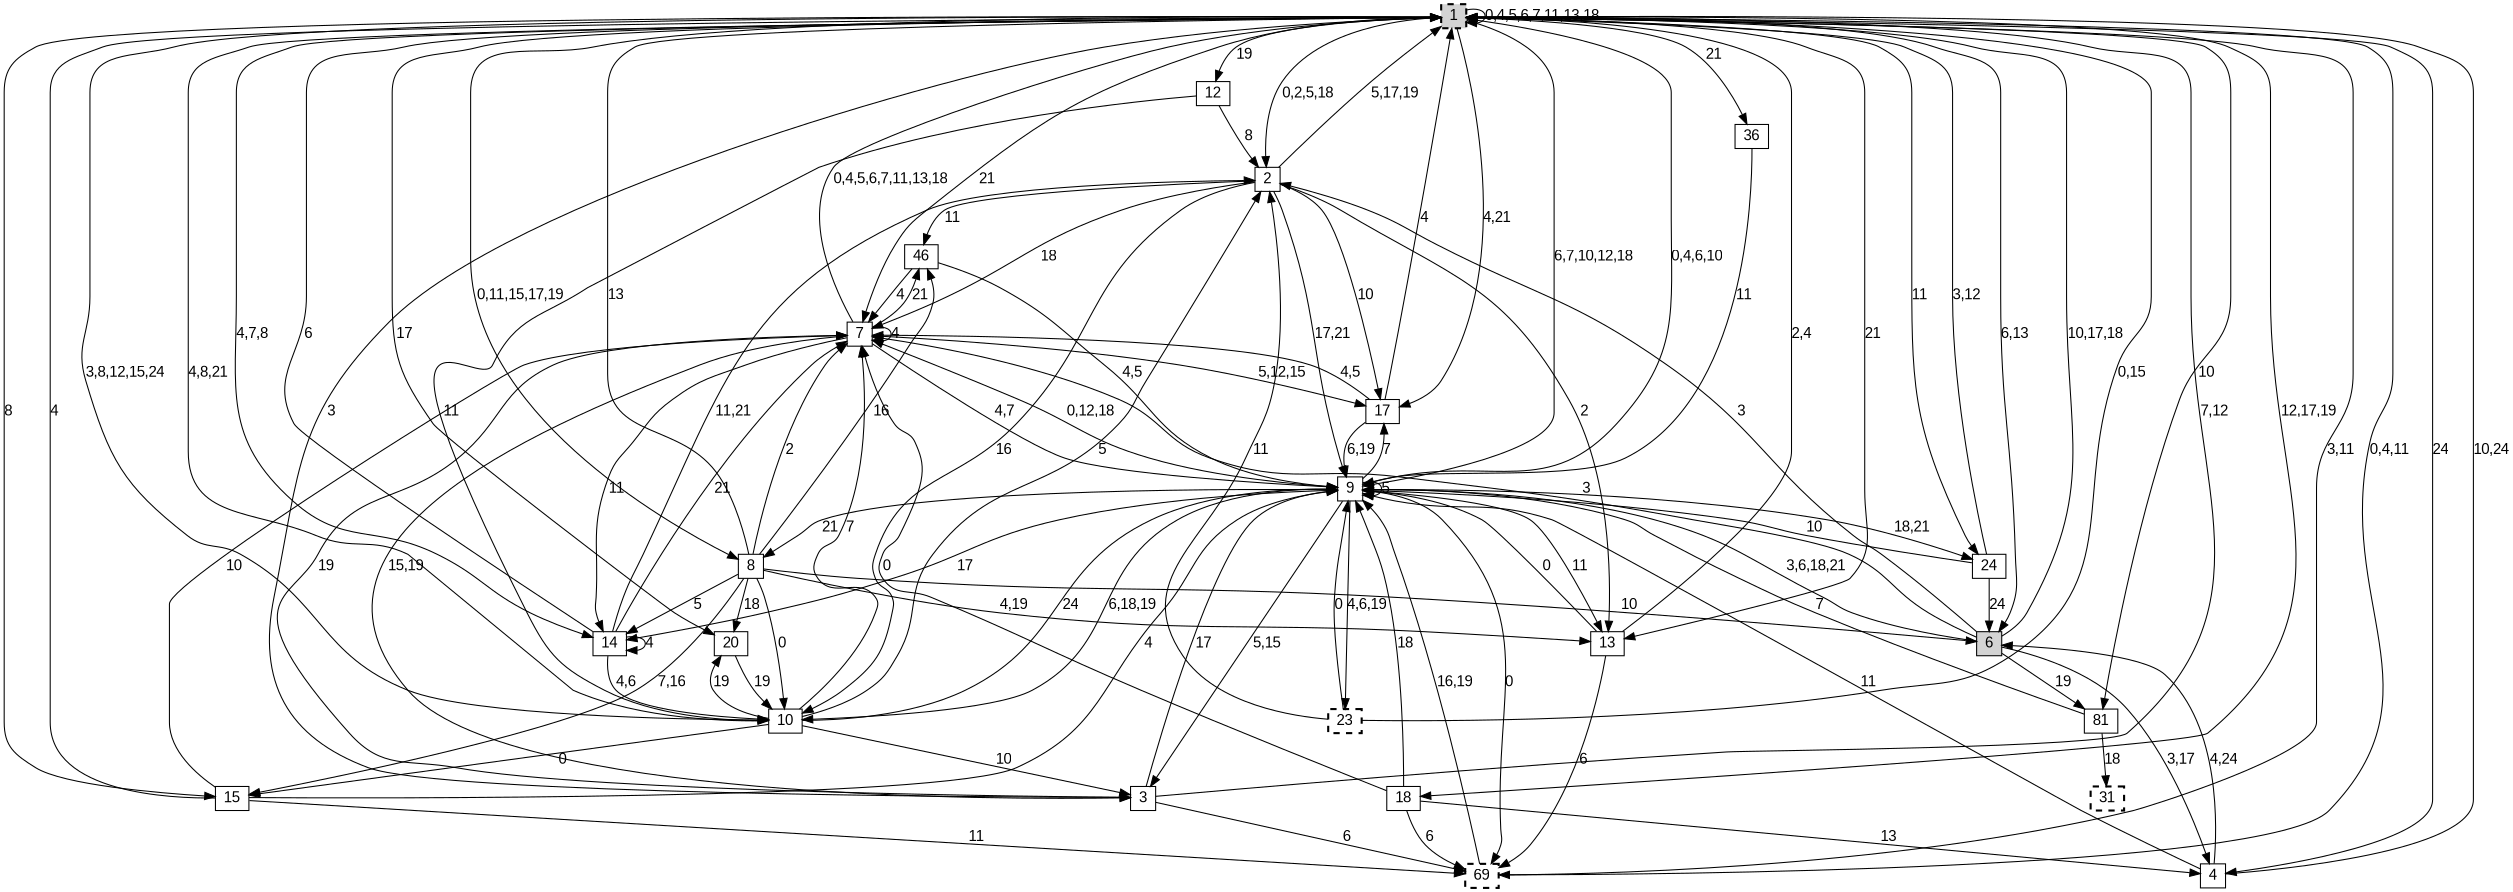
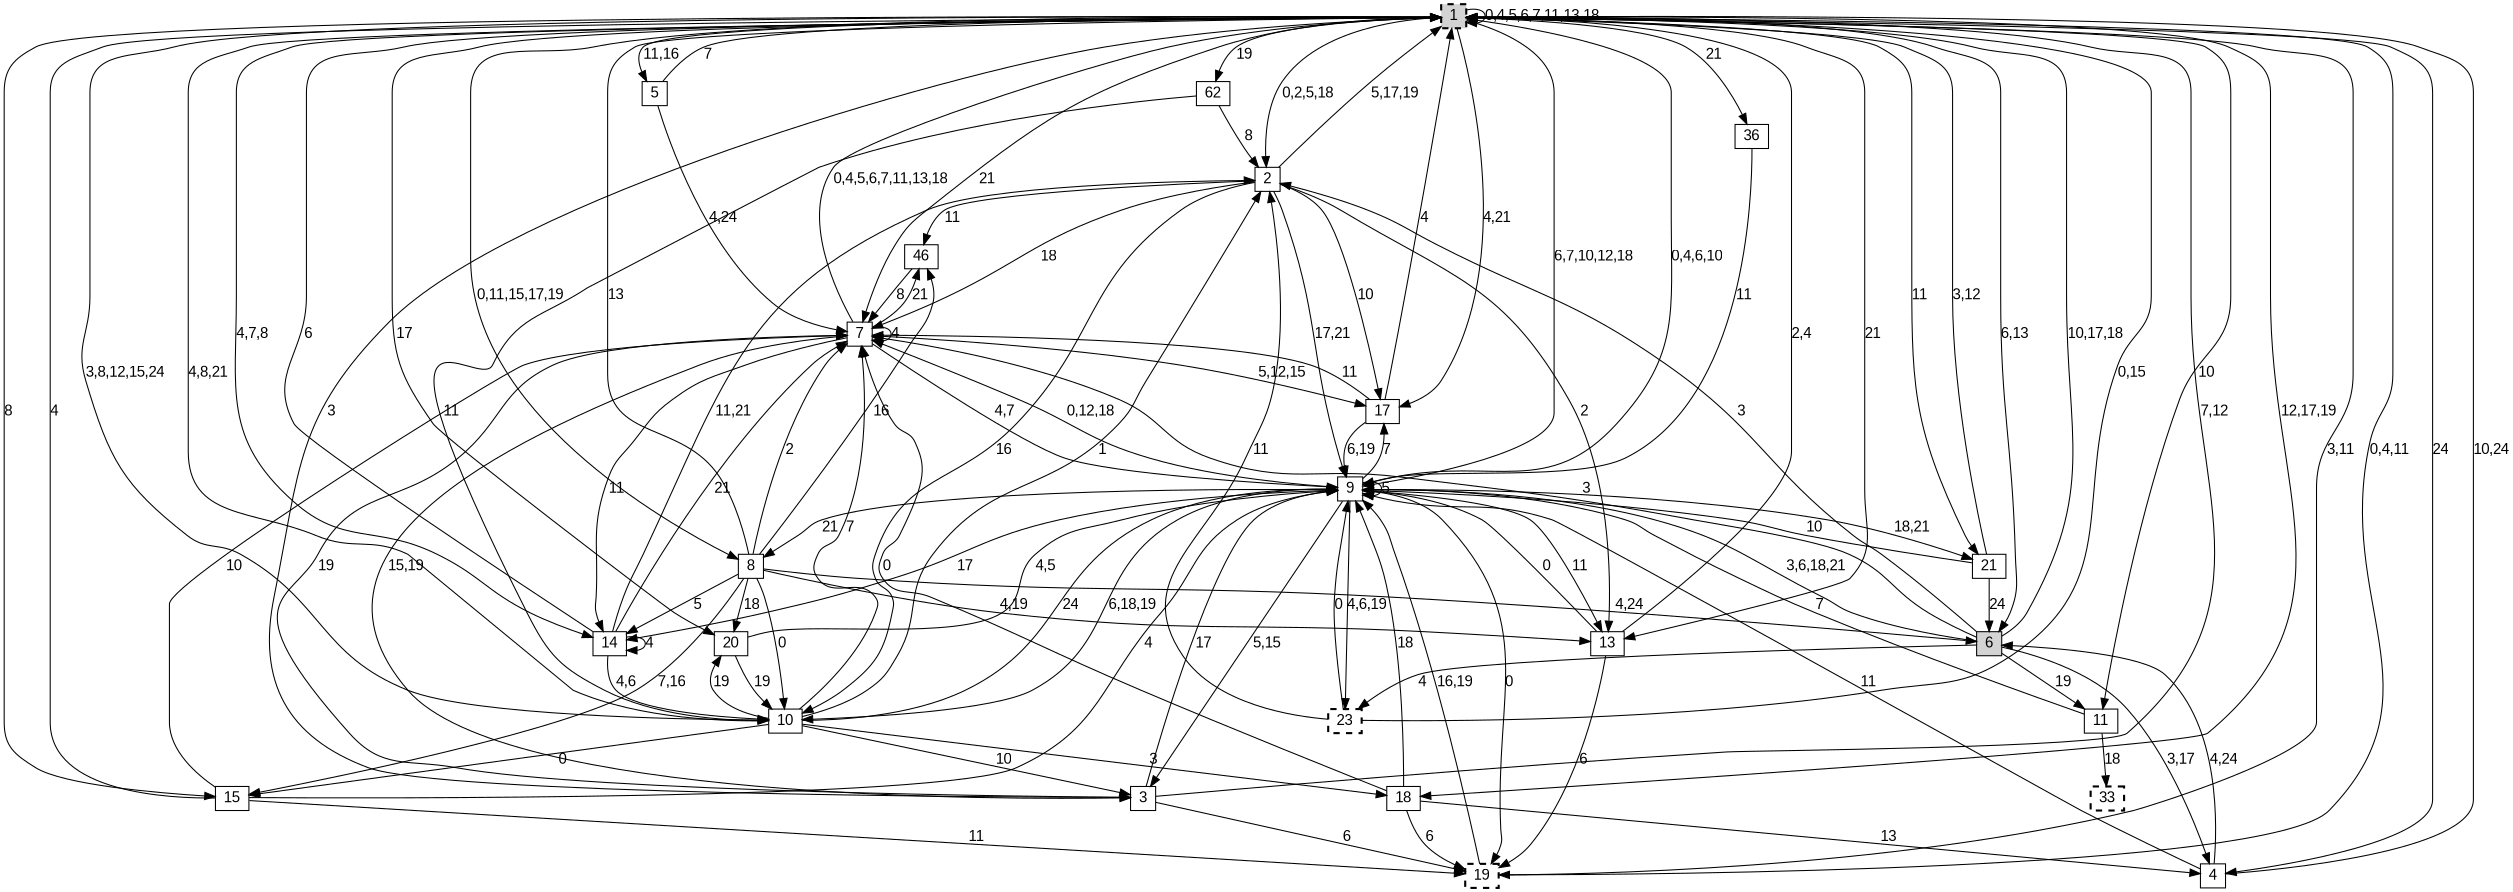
none -> (655, 94)
(1213, 94) -> (1213, 94)
(900, 295) -> (900, 295)
(1350, 373) -> (1350, 373)
(1129, 387) -> (1027, 564)
(1102, 450) -> (1102, 450)
(1989, 566) -> (1989, 566)
(1629, 605) -> (1629, 605)
none -> (1668, 655)
(2101, 721) -> (2101, 721)
none -> (1089, 759)
(2107, 798) -> (2107, 798)
(1482, 876) -> (1482, 876)
